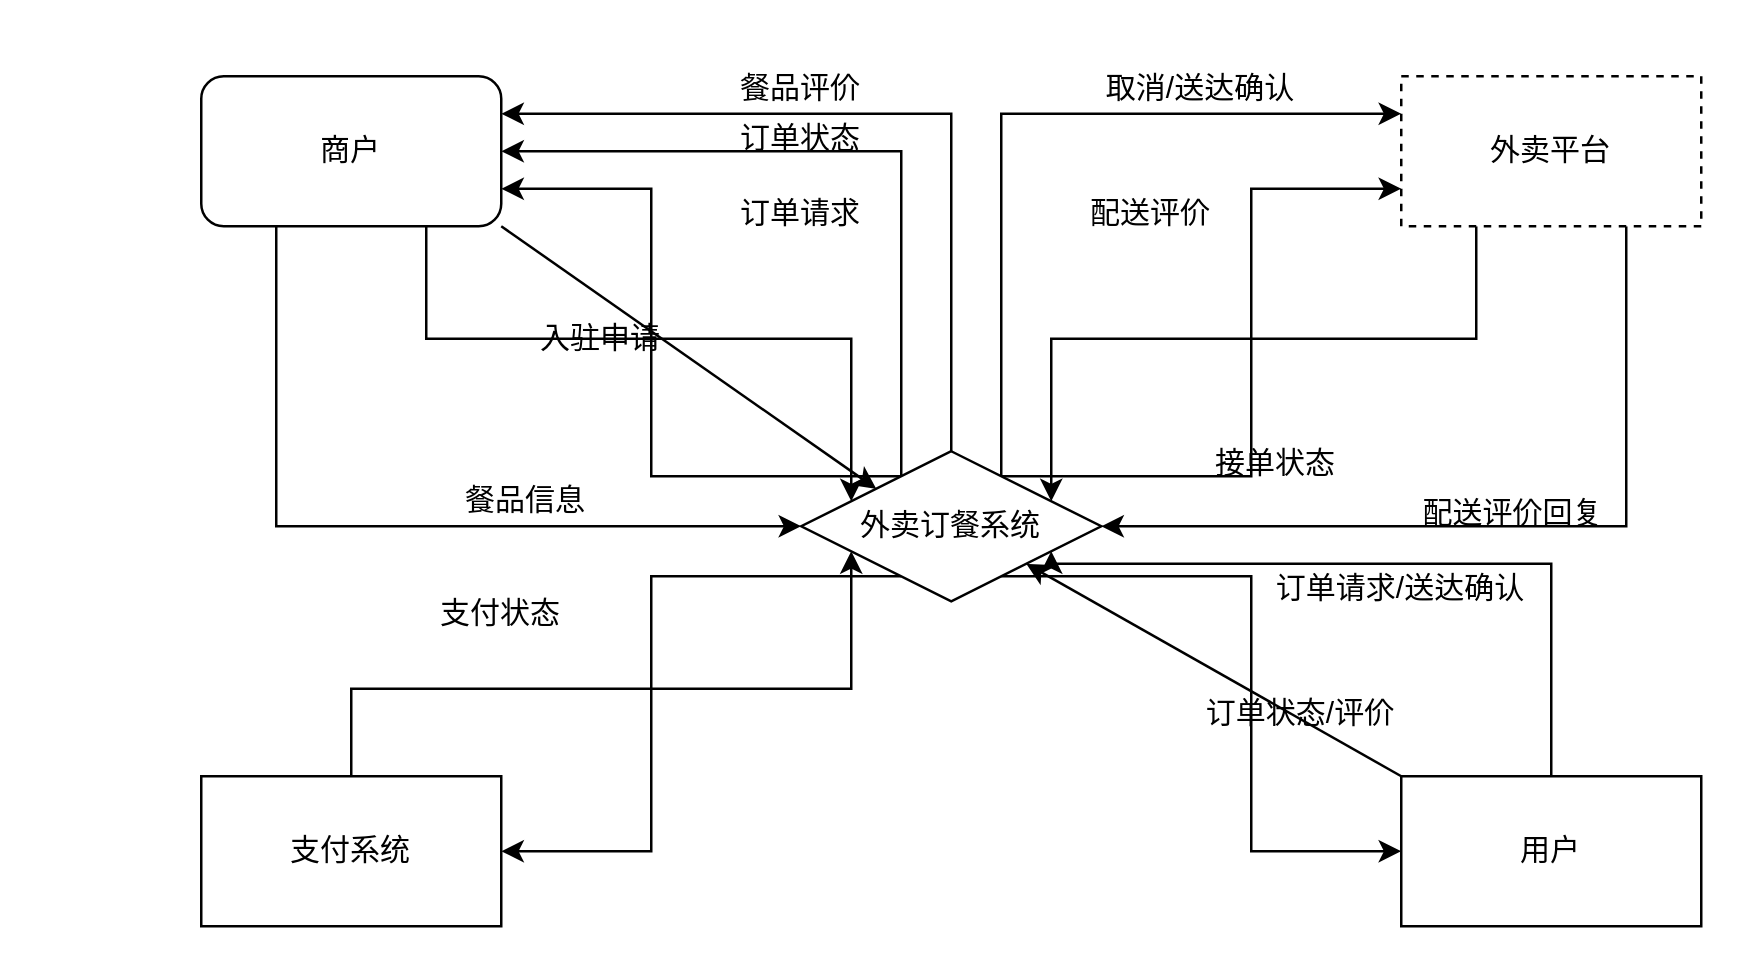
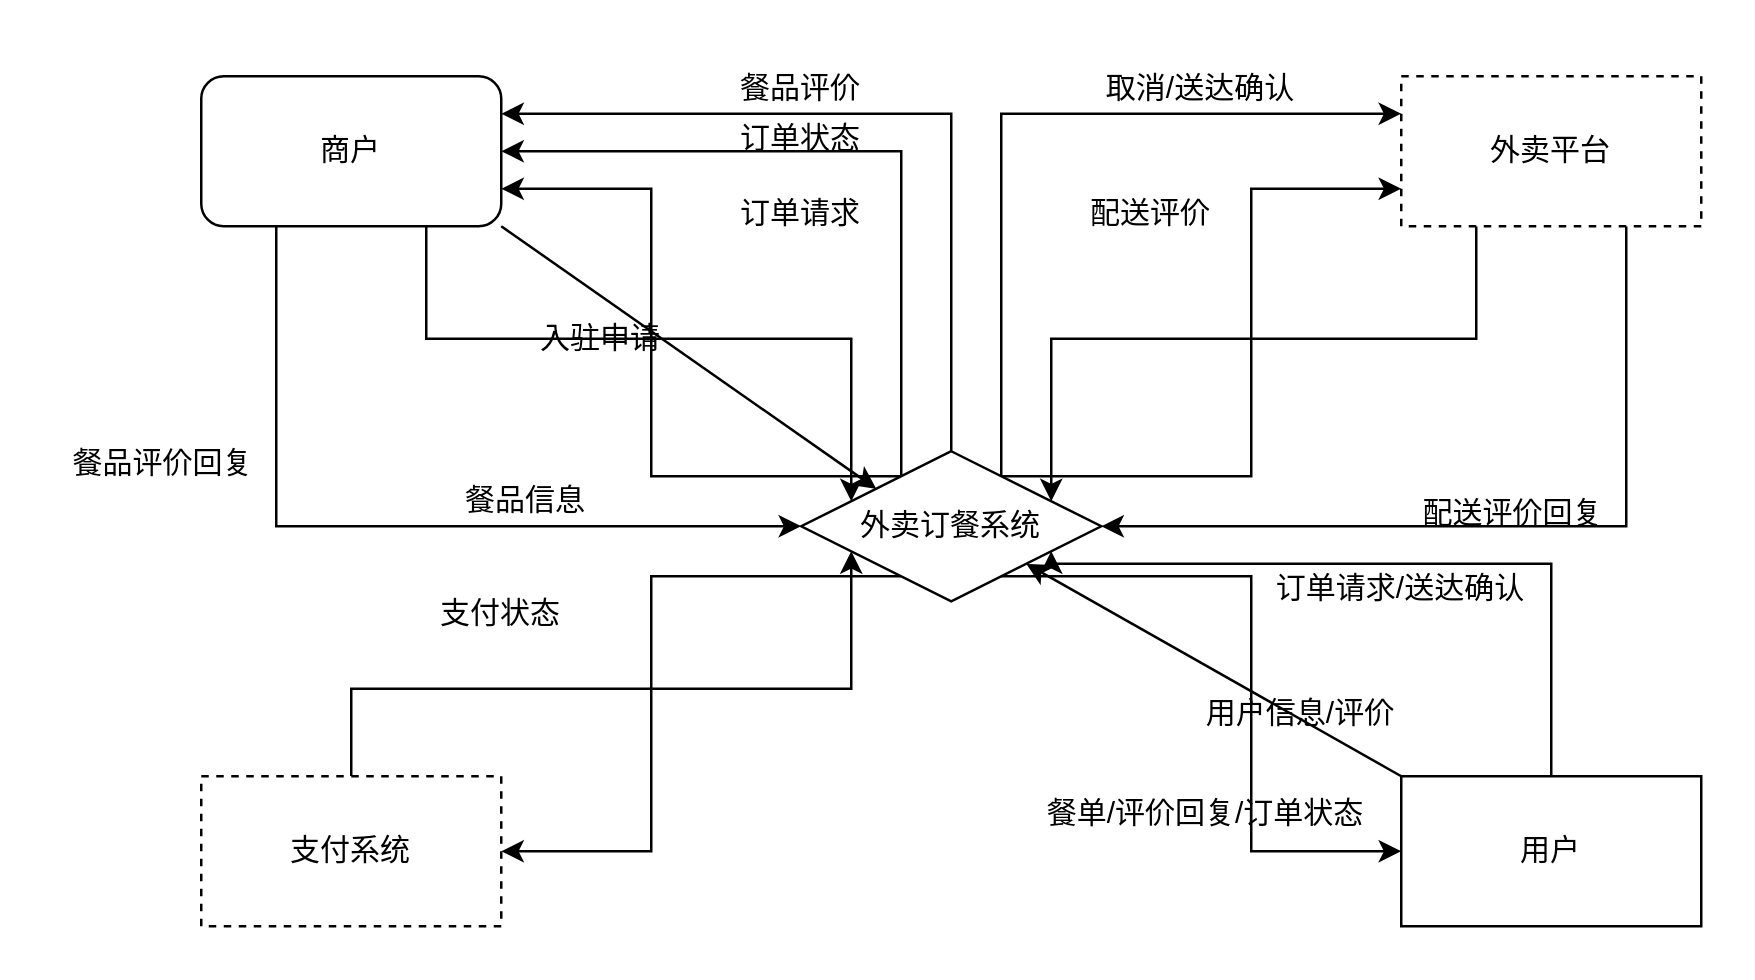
none -> (164, 464)
(1276, 464) -> none
(1301, 714) -> (1301, 714)
none -> (1206, 814)
(351, 851) -> (351, 851)
